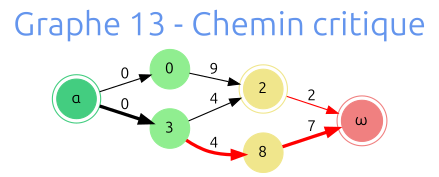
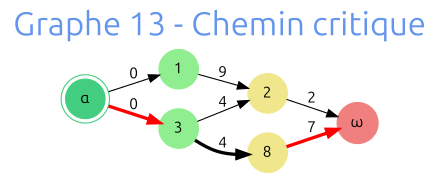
(170, 69) -> (179, 69)
(263, 89) -> (268, 93)
(307, 103) -> (307, 106)
(120, 113) -> (129, 113)
(362, 121) -> (358, 123)
(208, 151) -> (215, 150)
